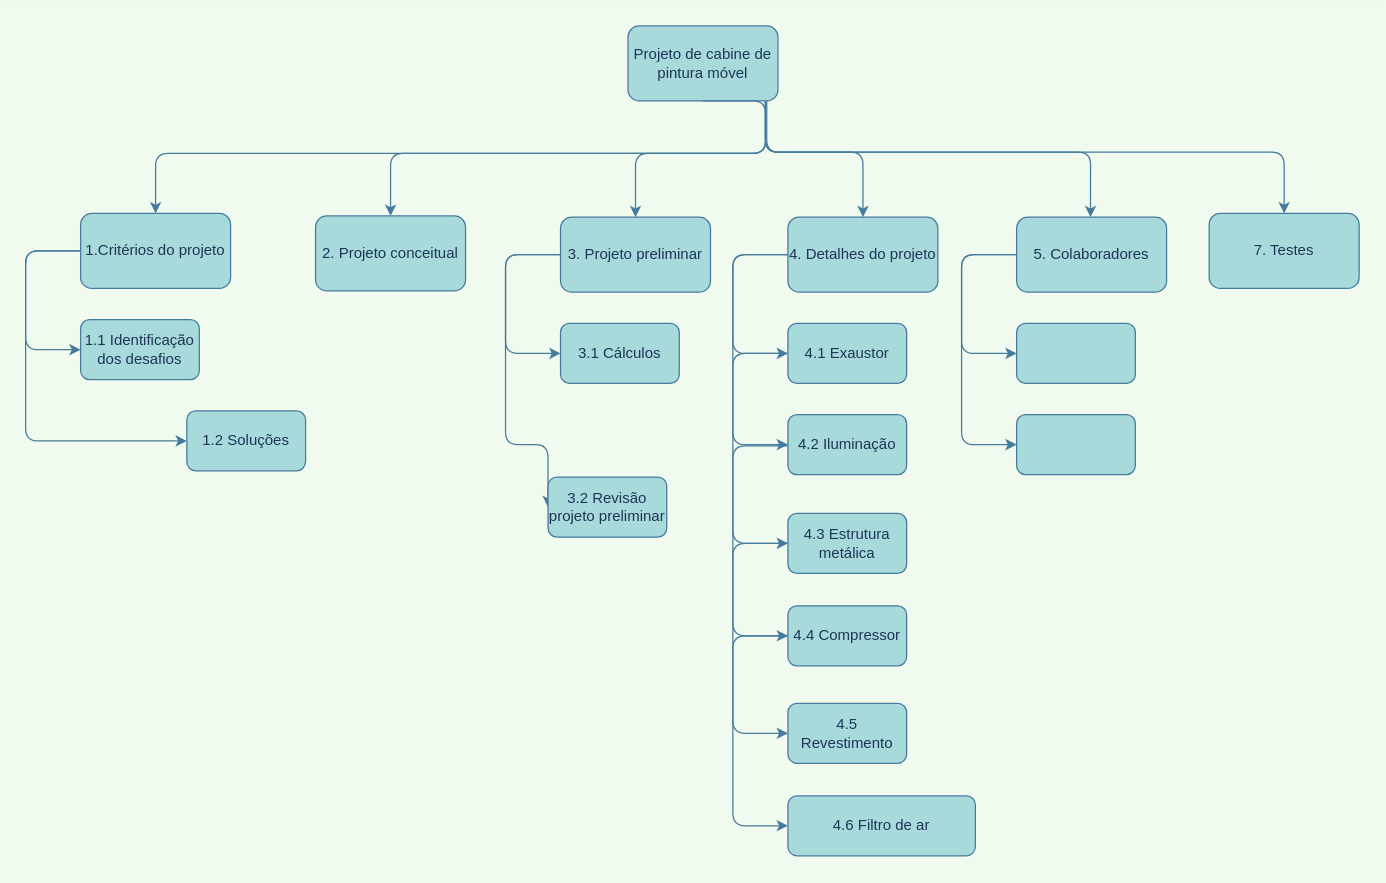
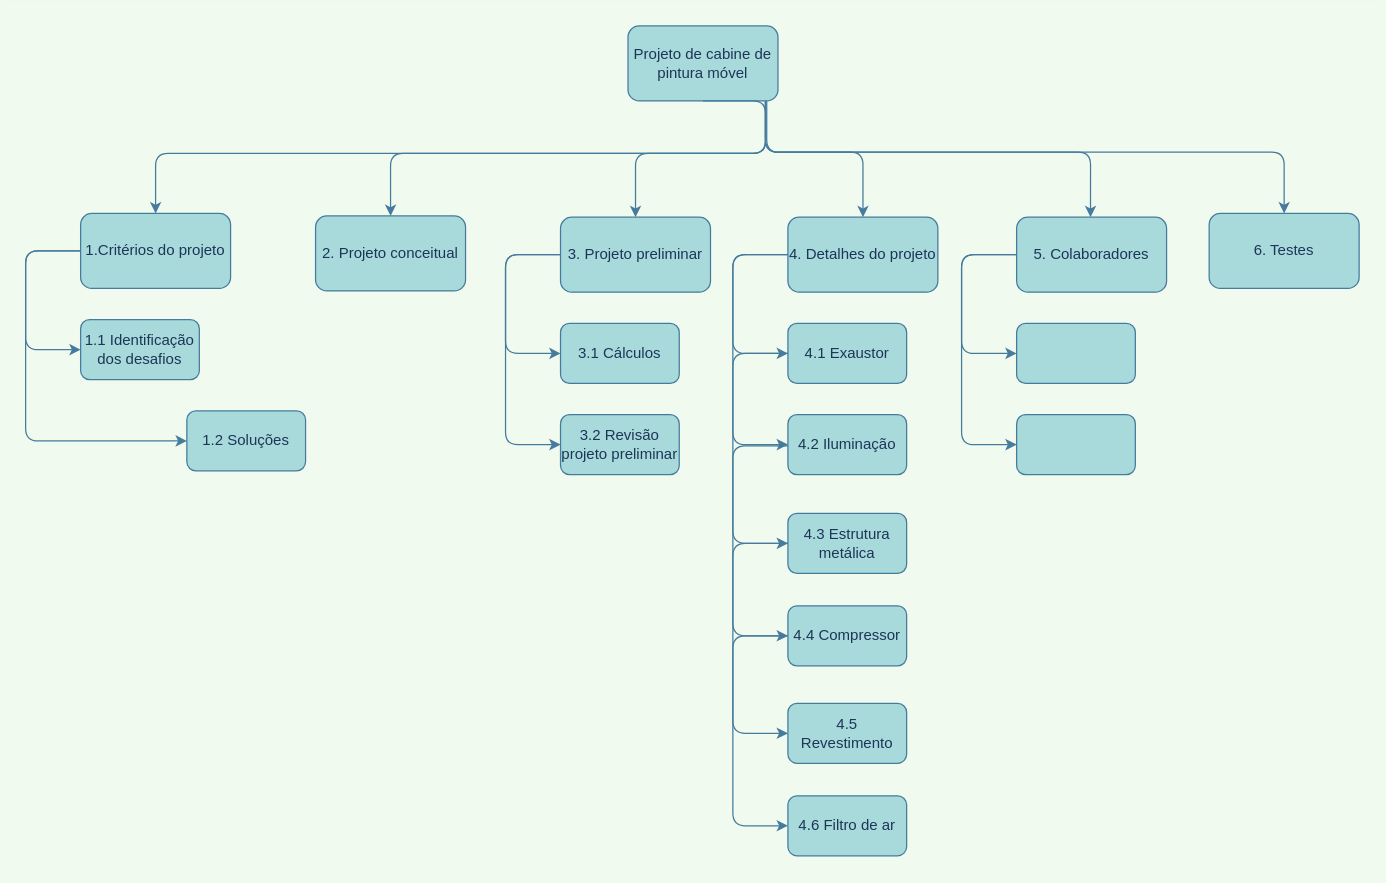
(1284, 251) -> (1284, 251)
(608, 507) -> (620, 444)
(882, 826) -> (847, 826)
